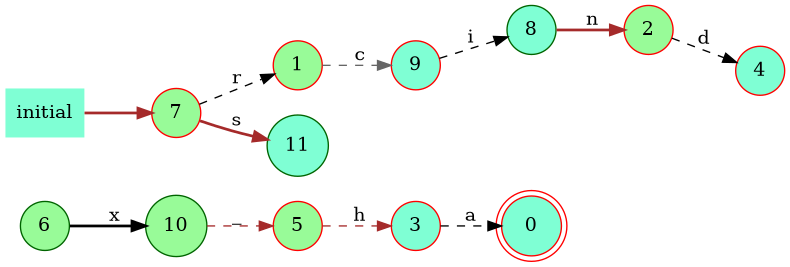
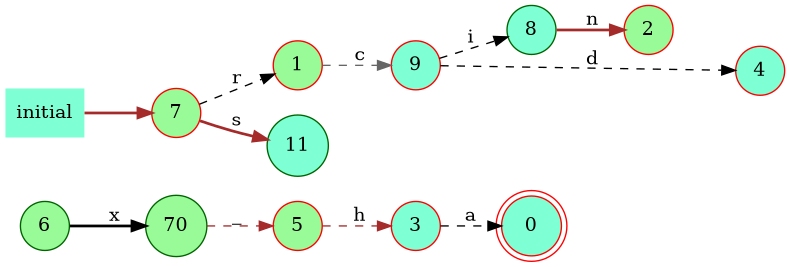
(698, 48) -> (581, 68)
(176, 226) -> (176, 226)
